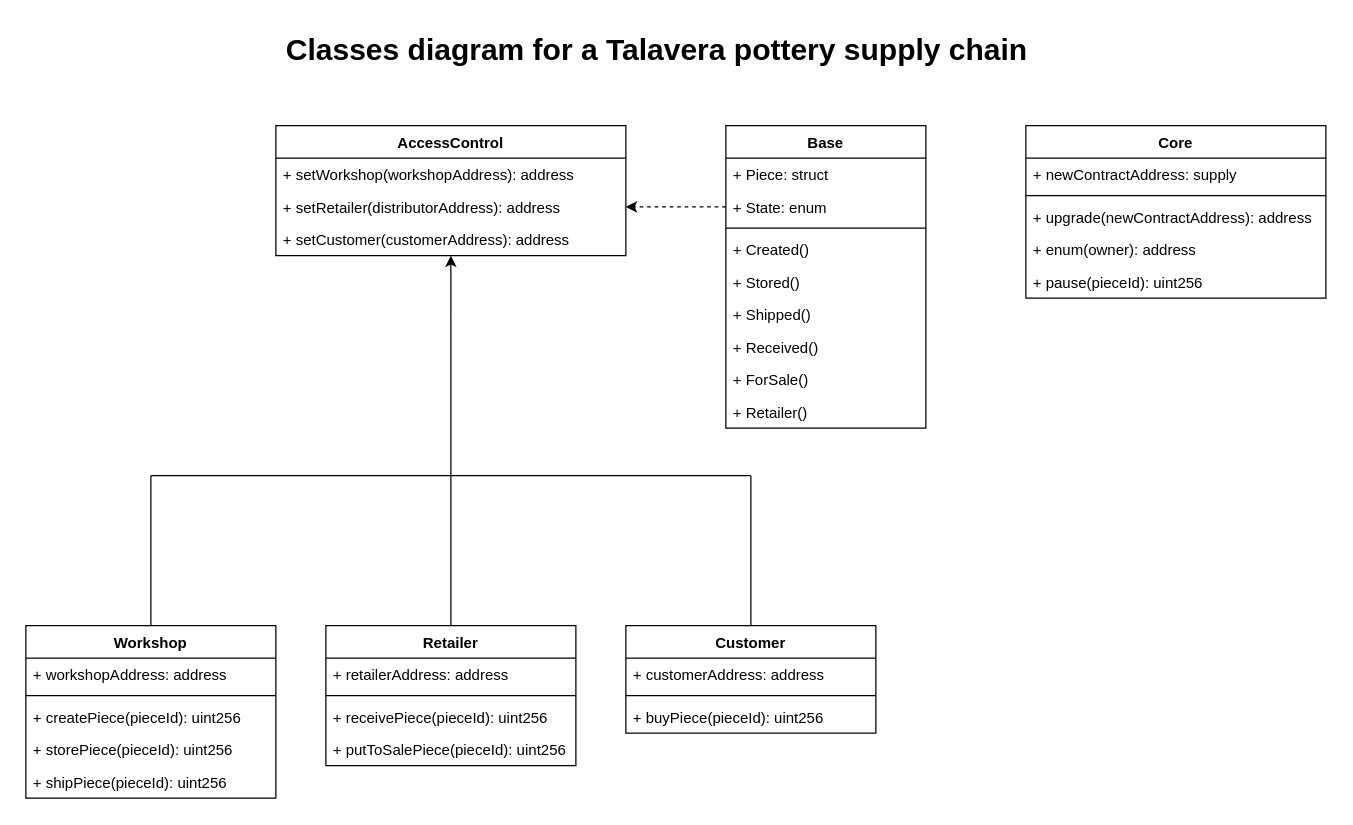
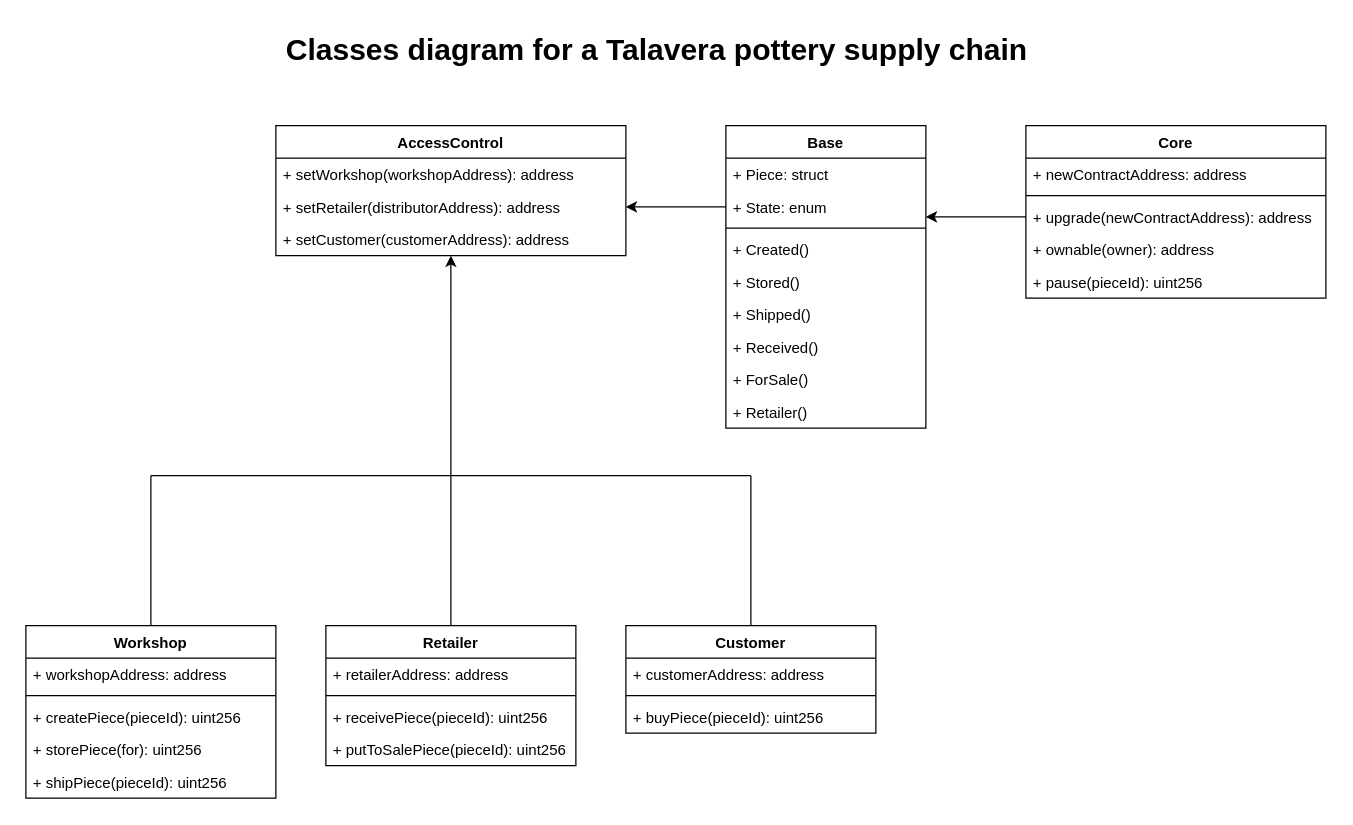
(1142, 175) -> (1148, 175)
(679, 207) -> (679, 207)
none -> (979, 217)
(1119, 250) -> (1130, 250)
(147, 750) -> (132, 750)
